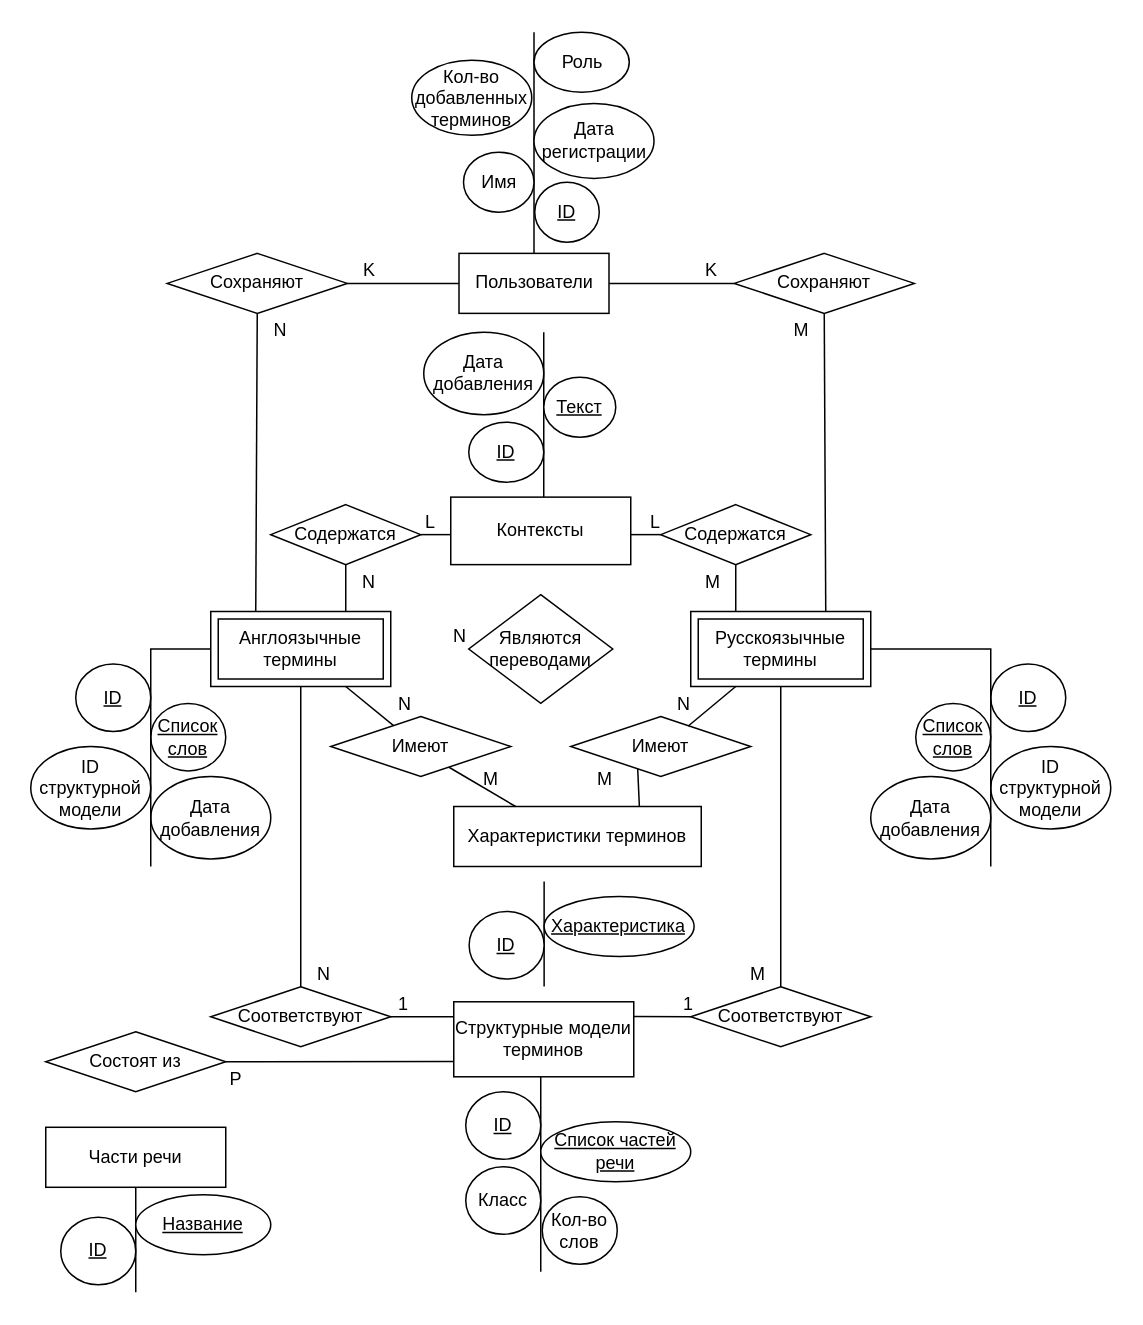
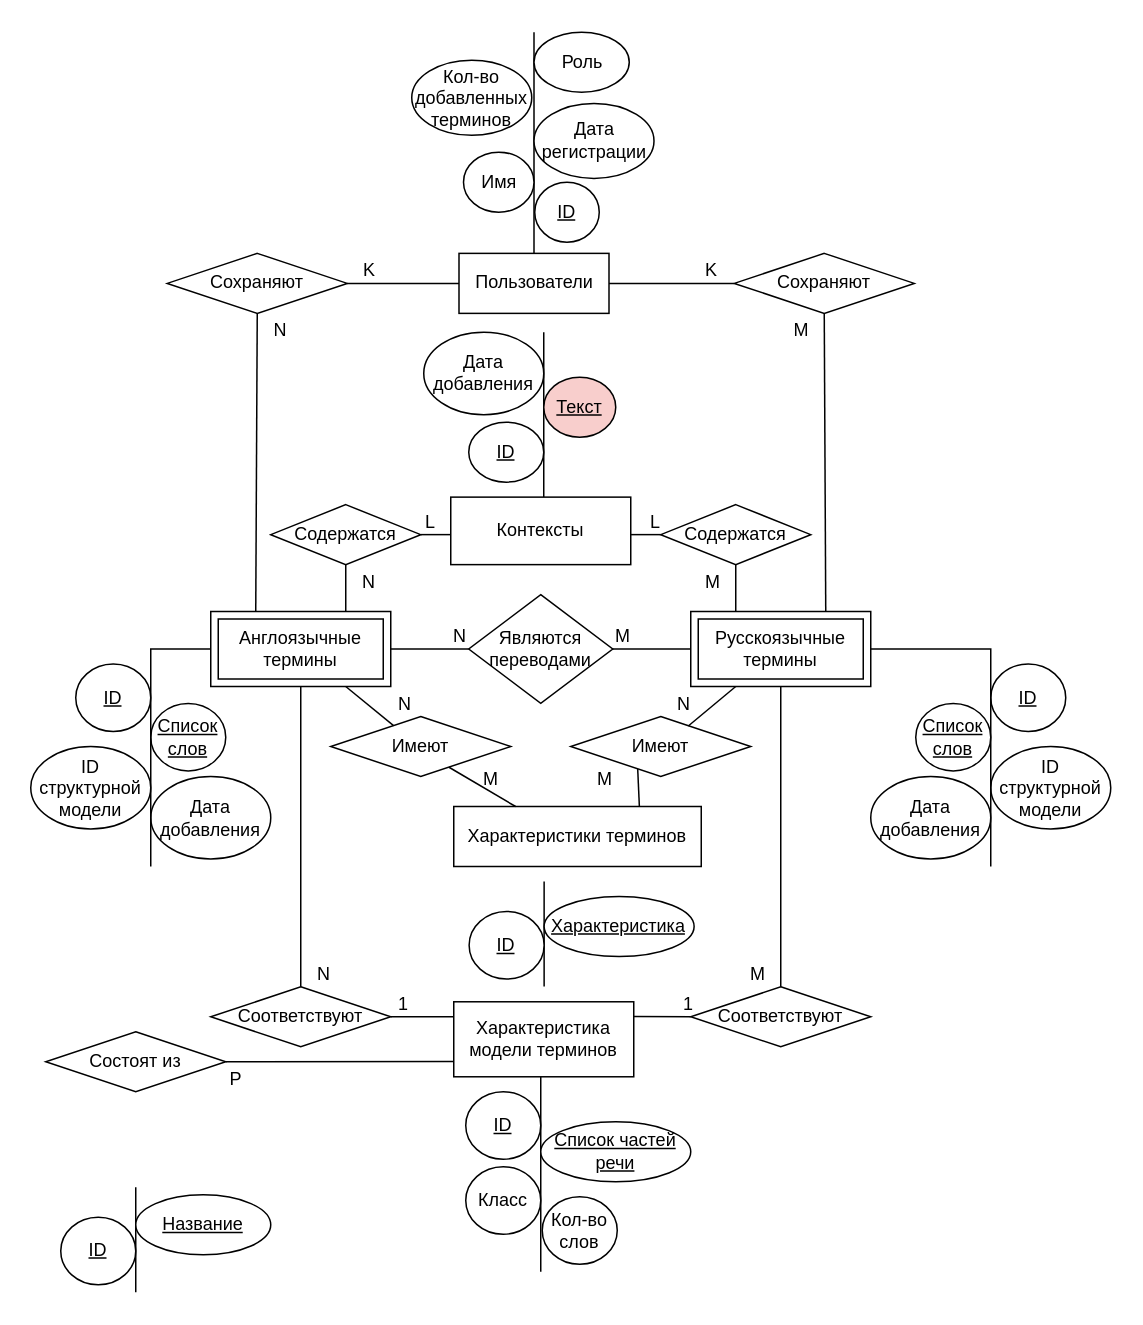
(580, 407) -> (580, 407)
none -> (430, 649)
none -> (652, 649)
(544, 1039) -> (544, 1039)
(136, 1157) -> none
